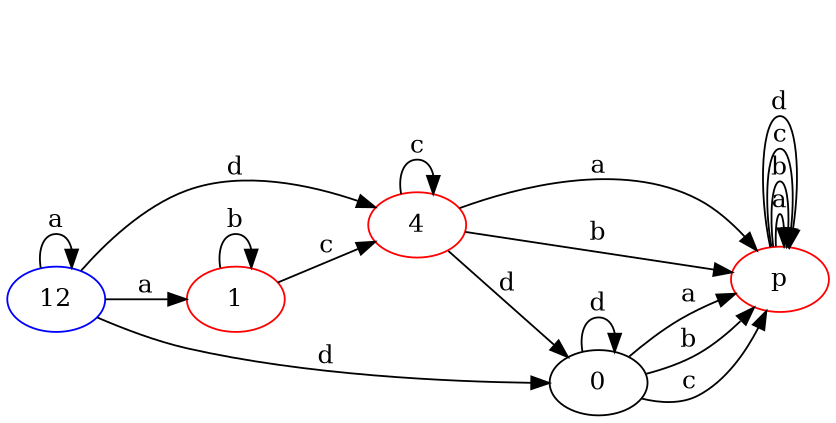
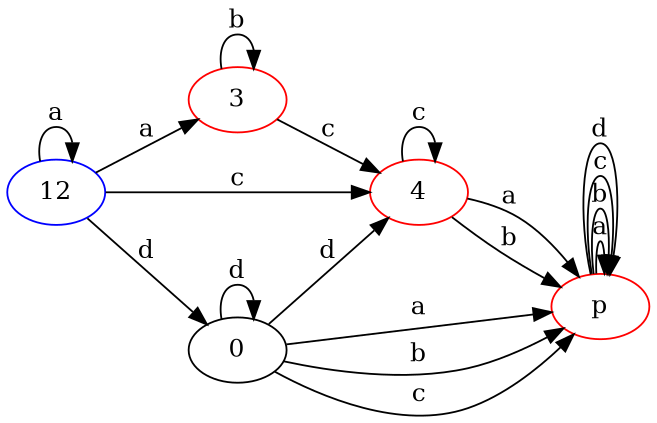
(236, 168) -> (238, 179)
(501, 298) -> (322, 277)
(236, 299) -> (238, 100)
